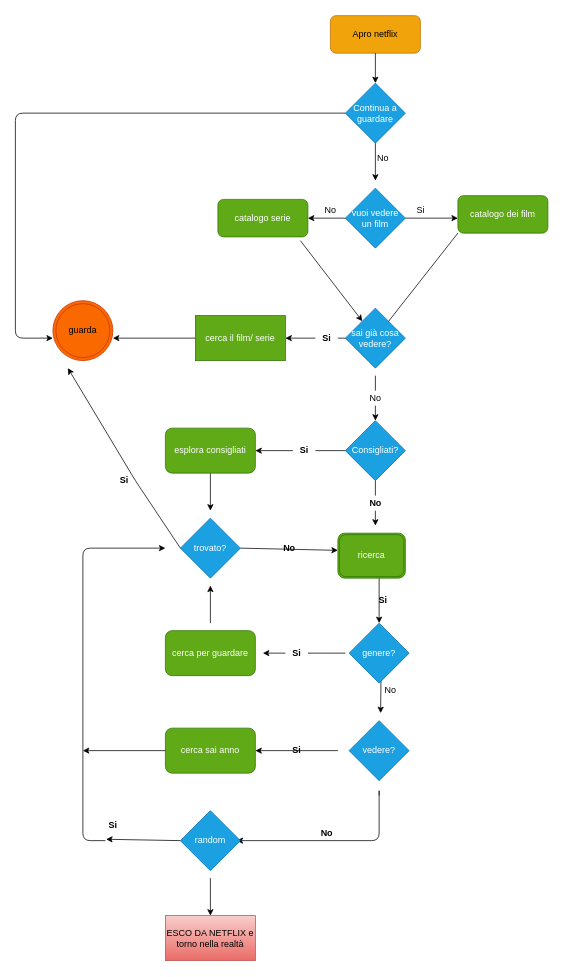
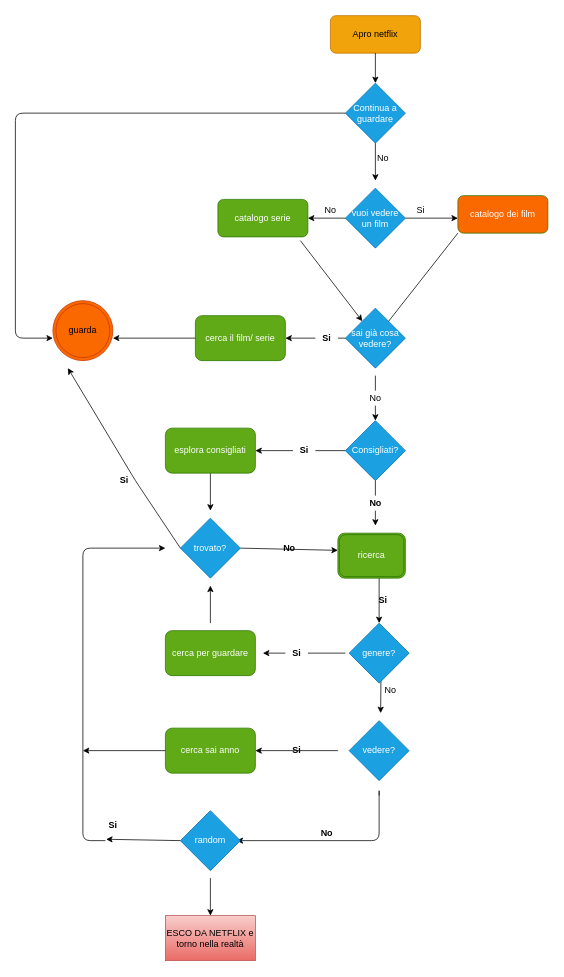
(503, 214) -> (503, 214)
(240, 338) -> (240, 338)
